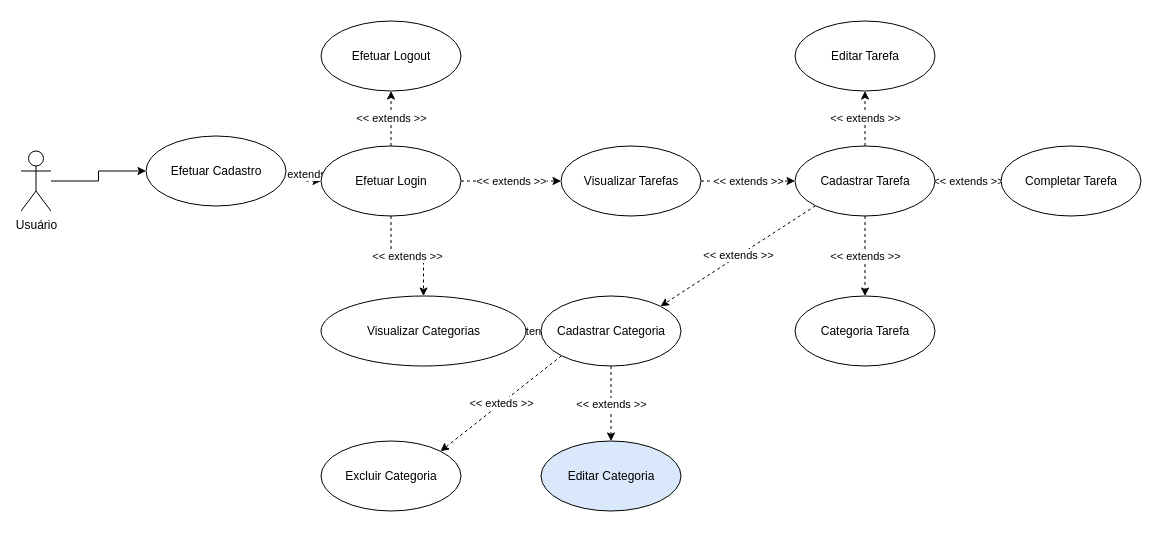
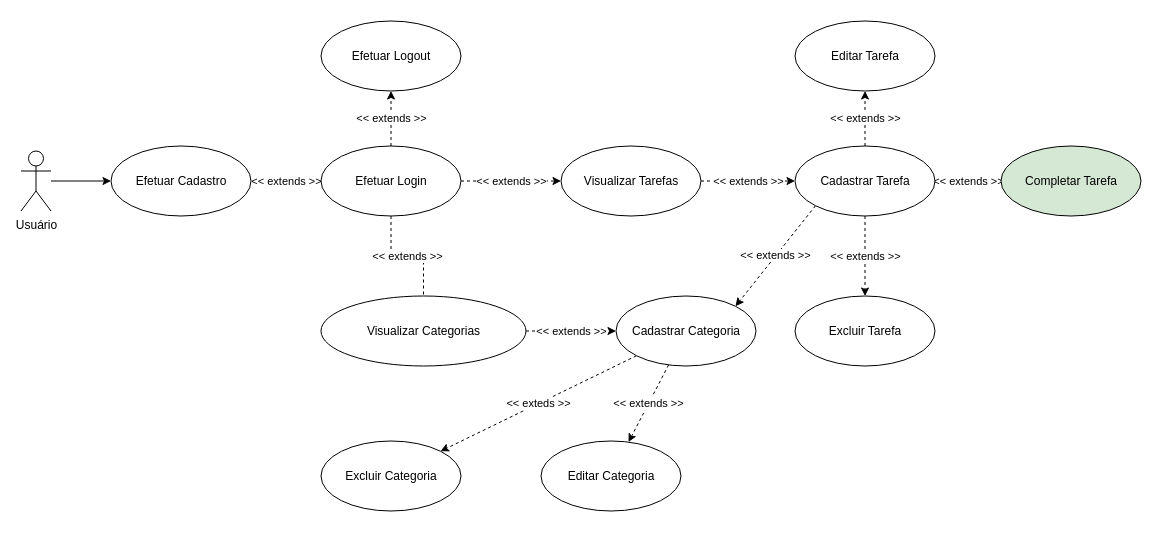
(216, 171) -> (181, 181)
(1071, 181) -> (1071, 181)
(424, 288) -> (424, 290)
(611, 331) -> (686, 331)
(866, 332) -> (866, 332)
(611, 476) -> (611, 476)
